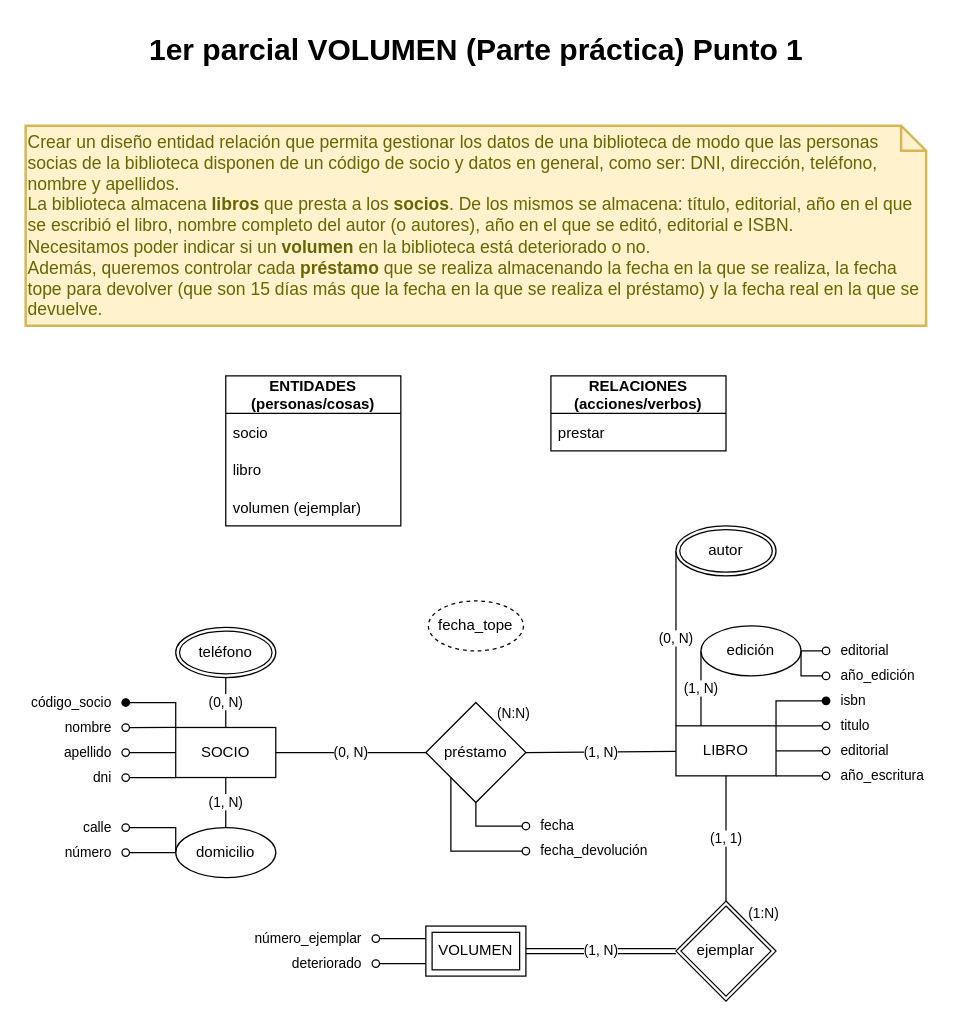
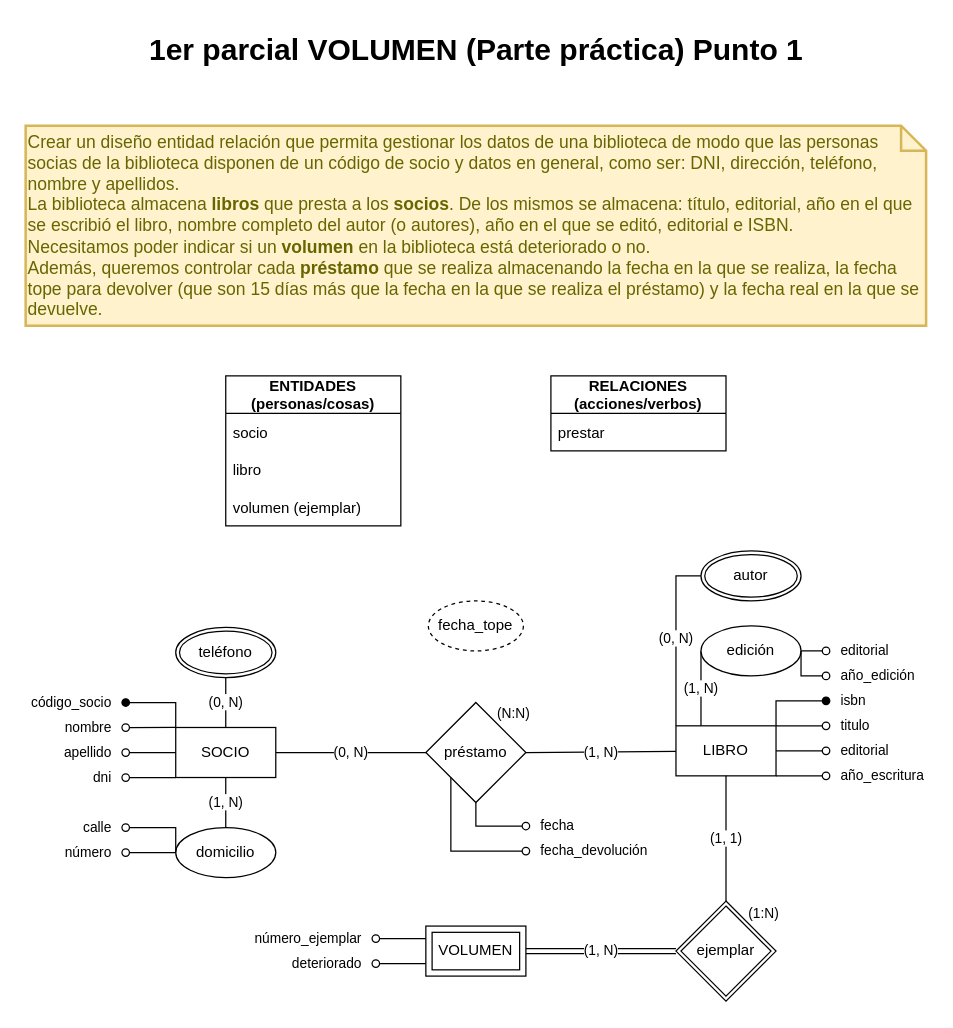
(726, 551) -> (751, 576)
